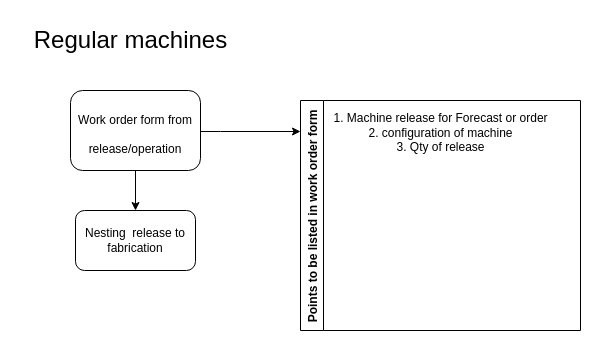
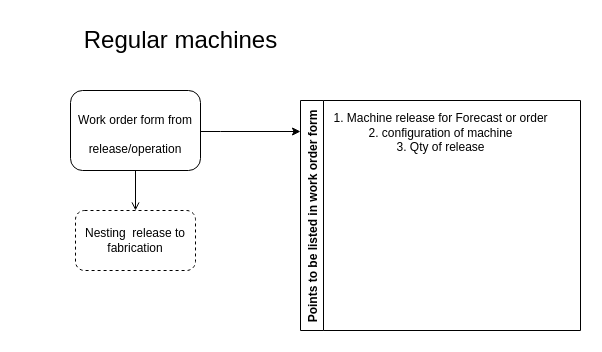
(131, 41) -> (181, 41)
(136, 202) -> (136, 204)
(136, 241) -> (136, 241)
